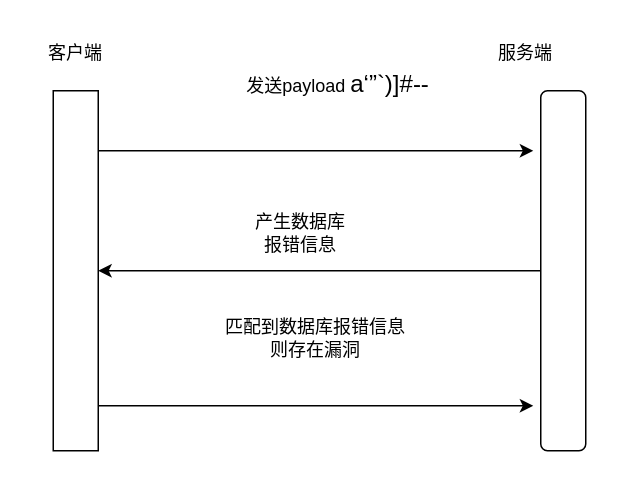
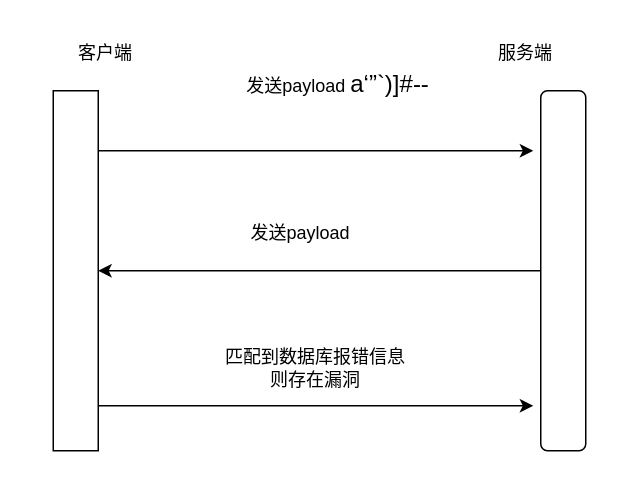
(76, 53) -> (106, 53)
(301, 233) -> (301, 233)
(316, 338) -> (316, 368)
